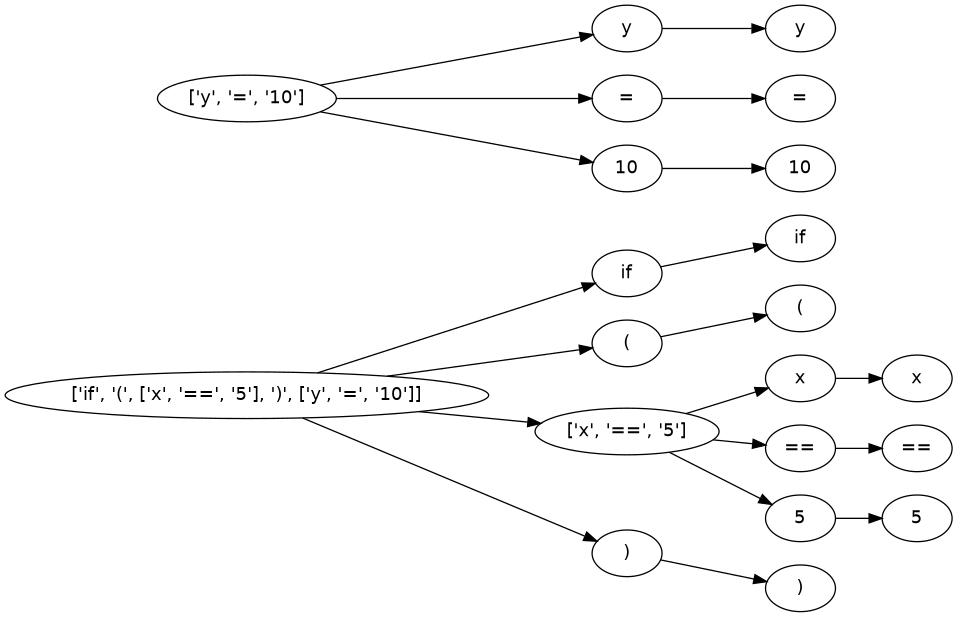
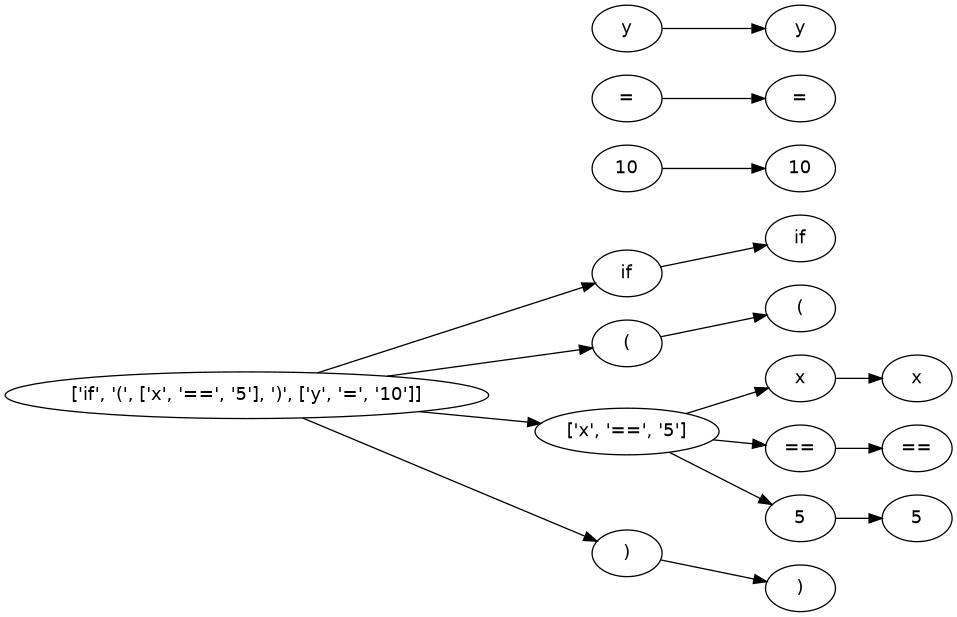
(247, 98) -> none
